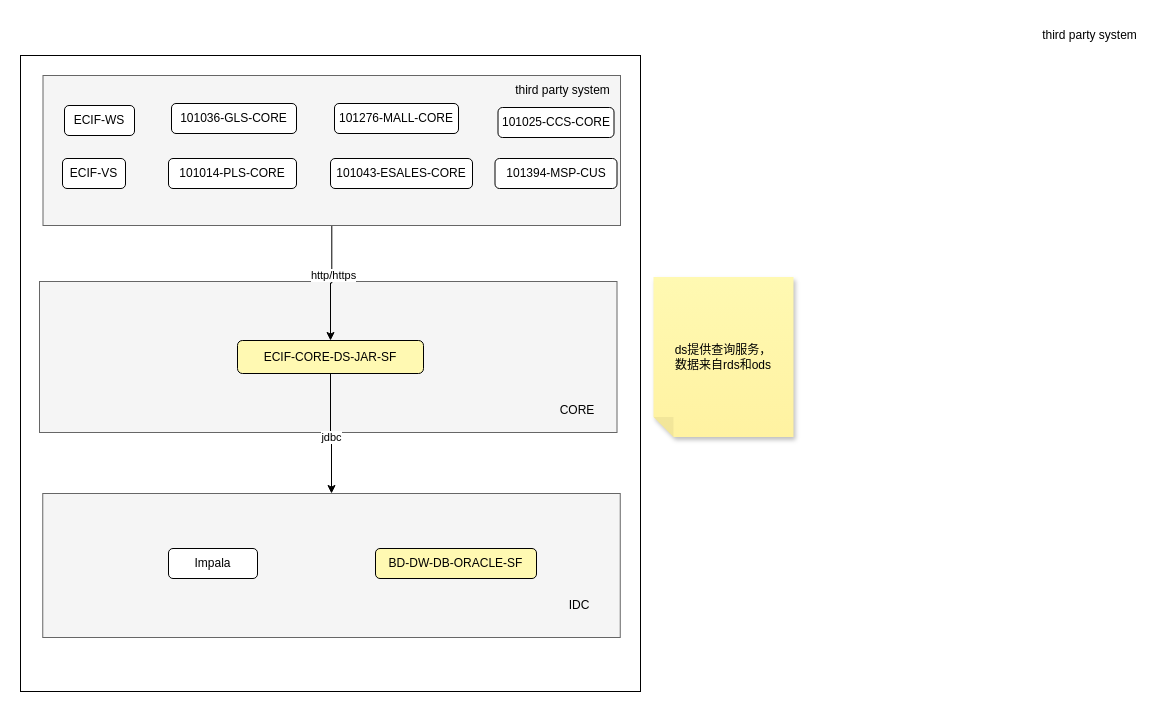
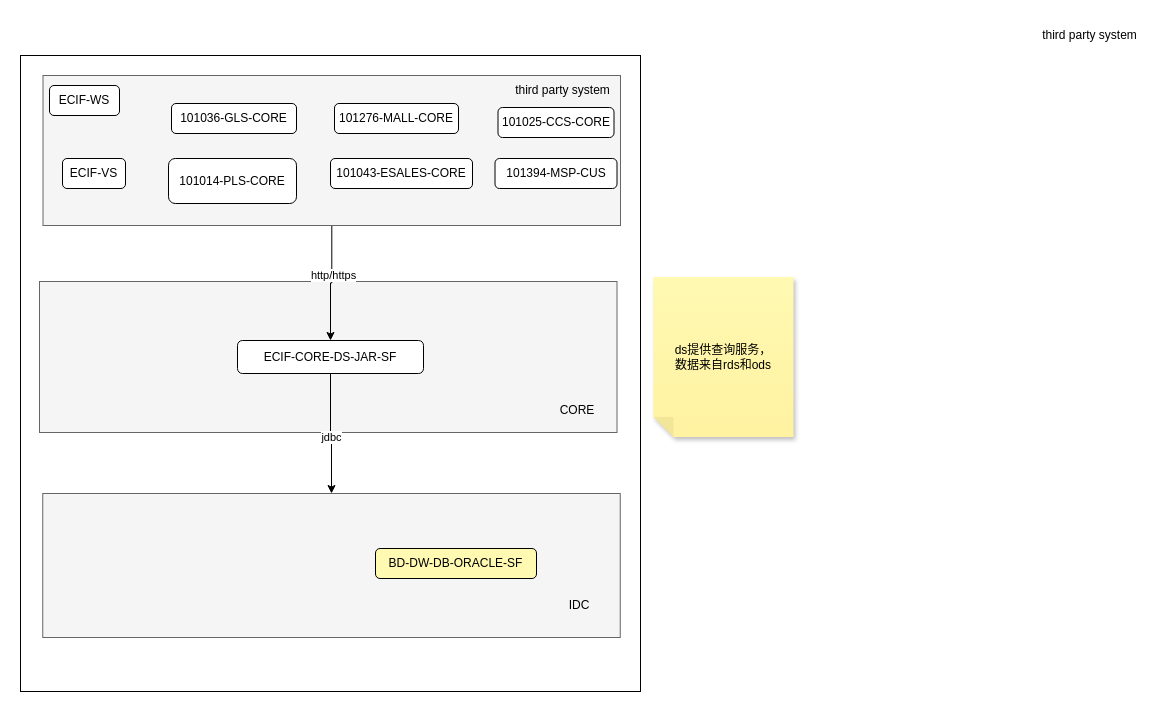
(100, 121) -> (85, 101)
(233, 174) -> (233, 181)
(331, 357) -> (331, 357)
(213, 564) -> none
